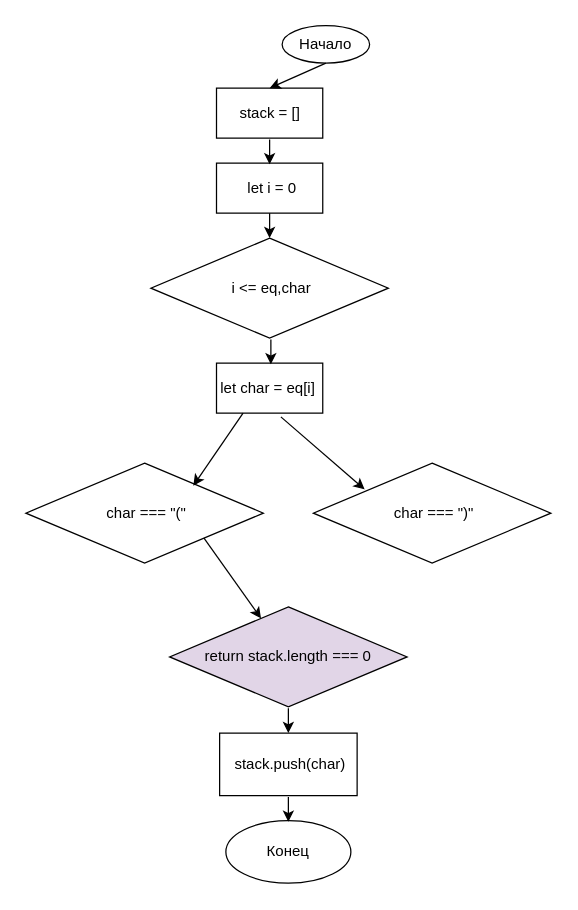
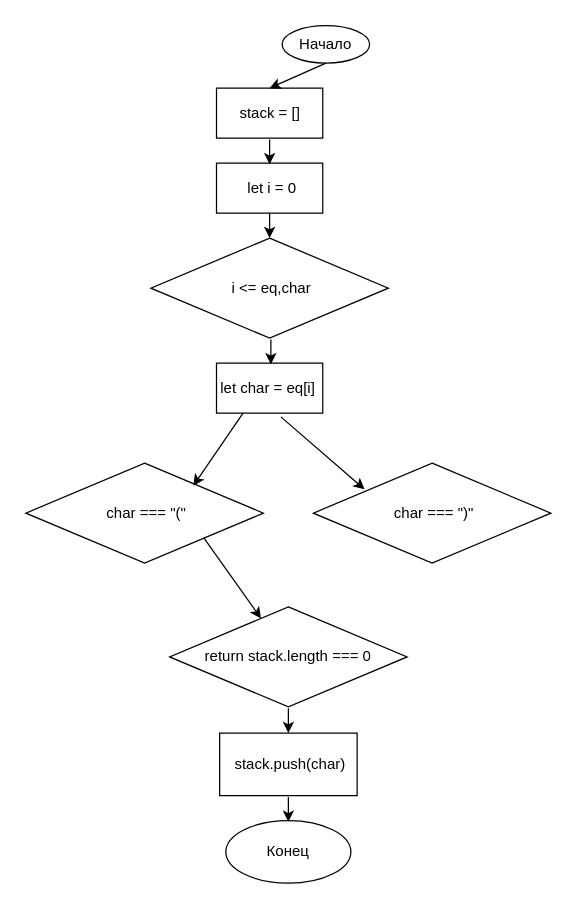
(288, 657) -> (288, 657)
